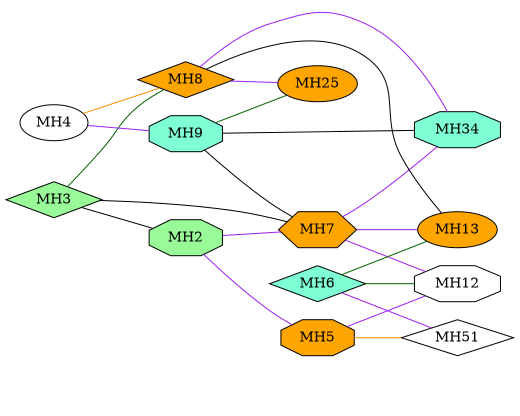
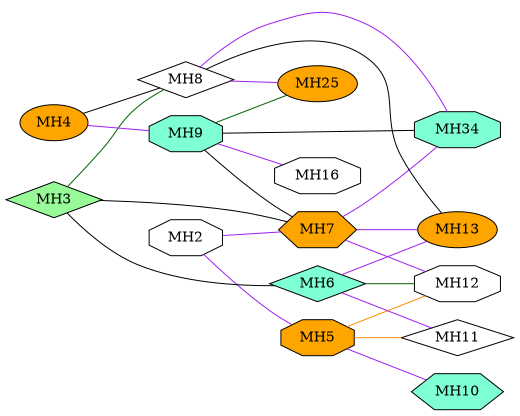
(186, 80) -> (186, 80)
(121, 101) -> (121, 101)
(54, 123) -> (54, 123)
none -> (318, 176)
(117, 218) -> (162, 273)
(186, 238) -> (186, 238)
(378, 261) -> (378, 261)
(379, 314) -> (379, 314)
(457, 338) -> (457, 338)
none -> (457, 392)
